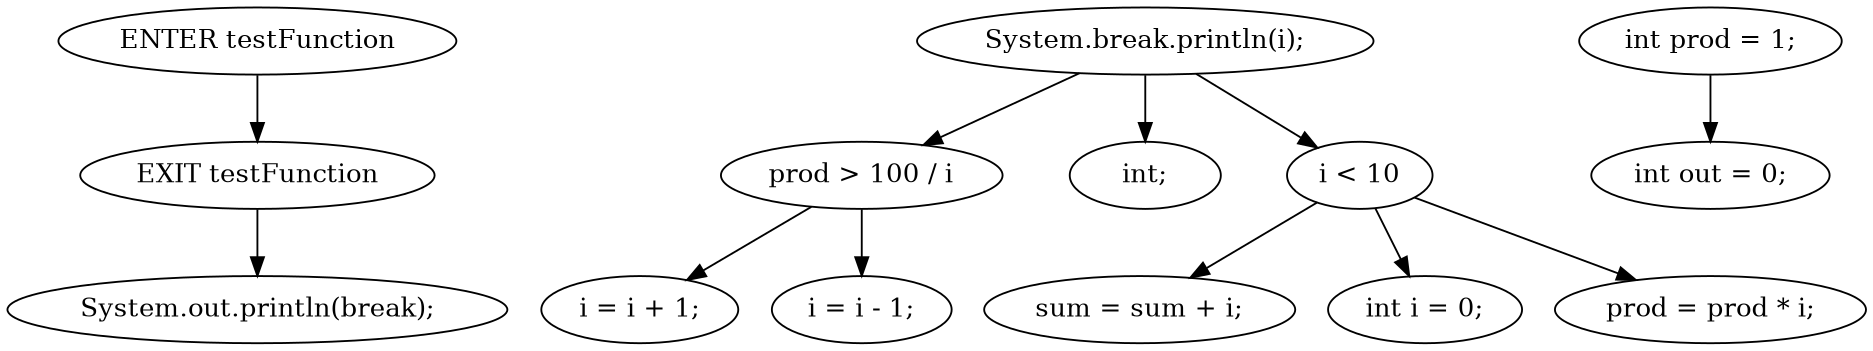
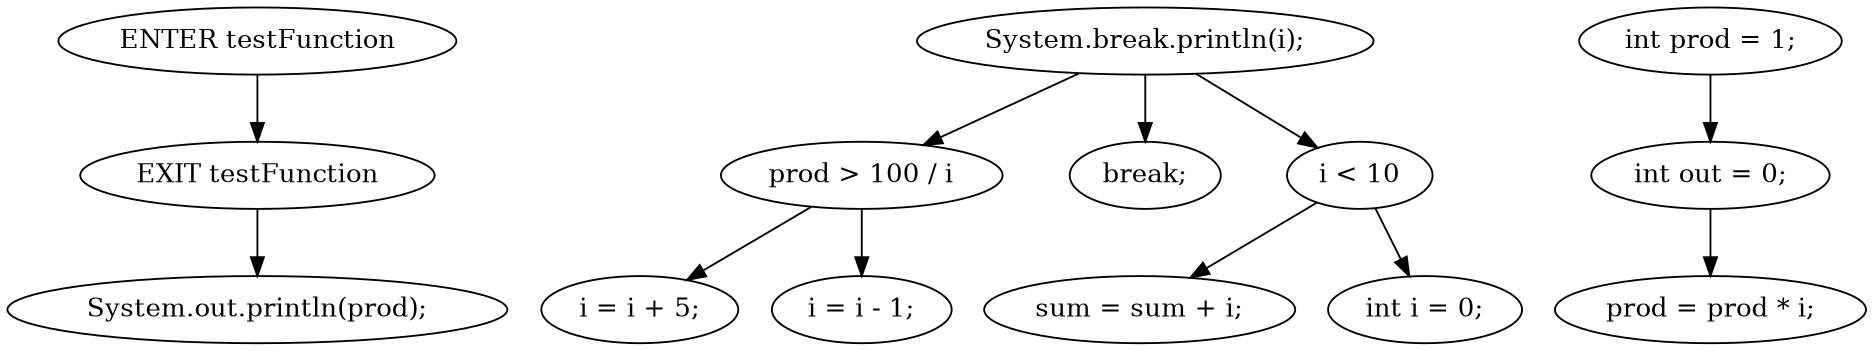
(1145, 175) -> (1145, 175)
(1516, 236) -> (1710, 233)
(257, 310) -> (257, 310)
(640, 310) -> (640, 310)
